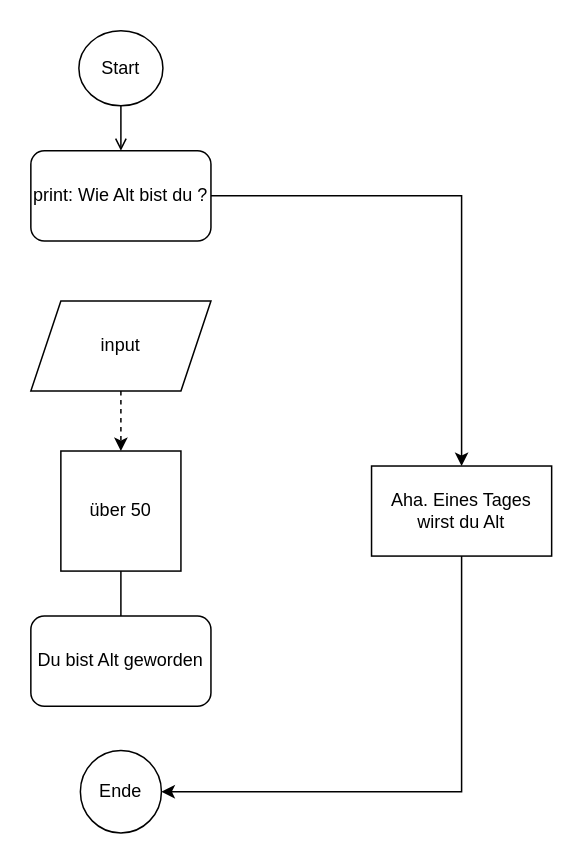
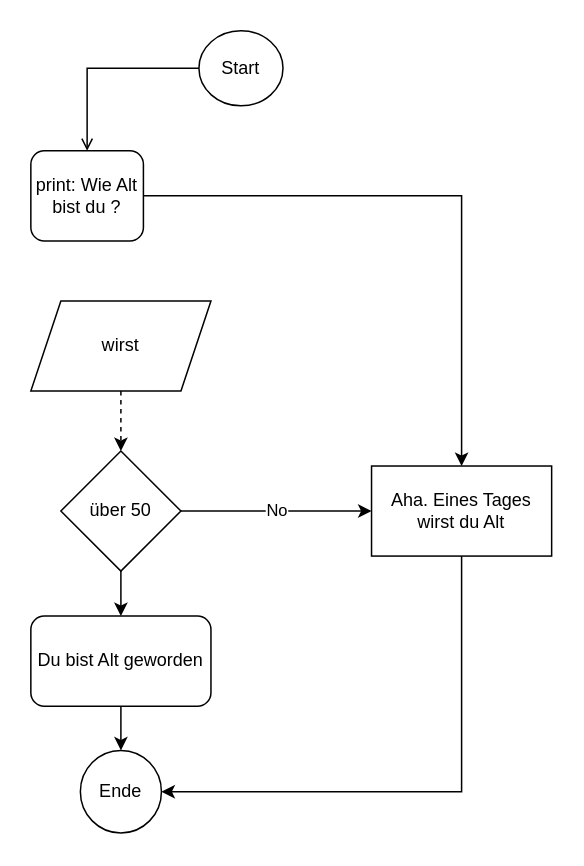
(121, 68) -> (241, 68)
(121, 196) -> (87, 196)
(121, 346) -> (121, 346)
(121, 511) -> (121, 511)
none -> (271, 511)
(121, 608) -> (121, 604)
none -> (121, 734)
